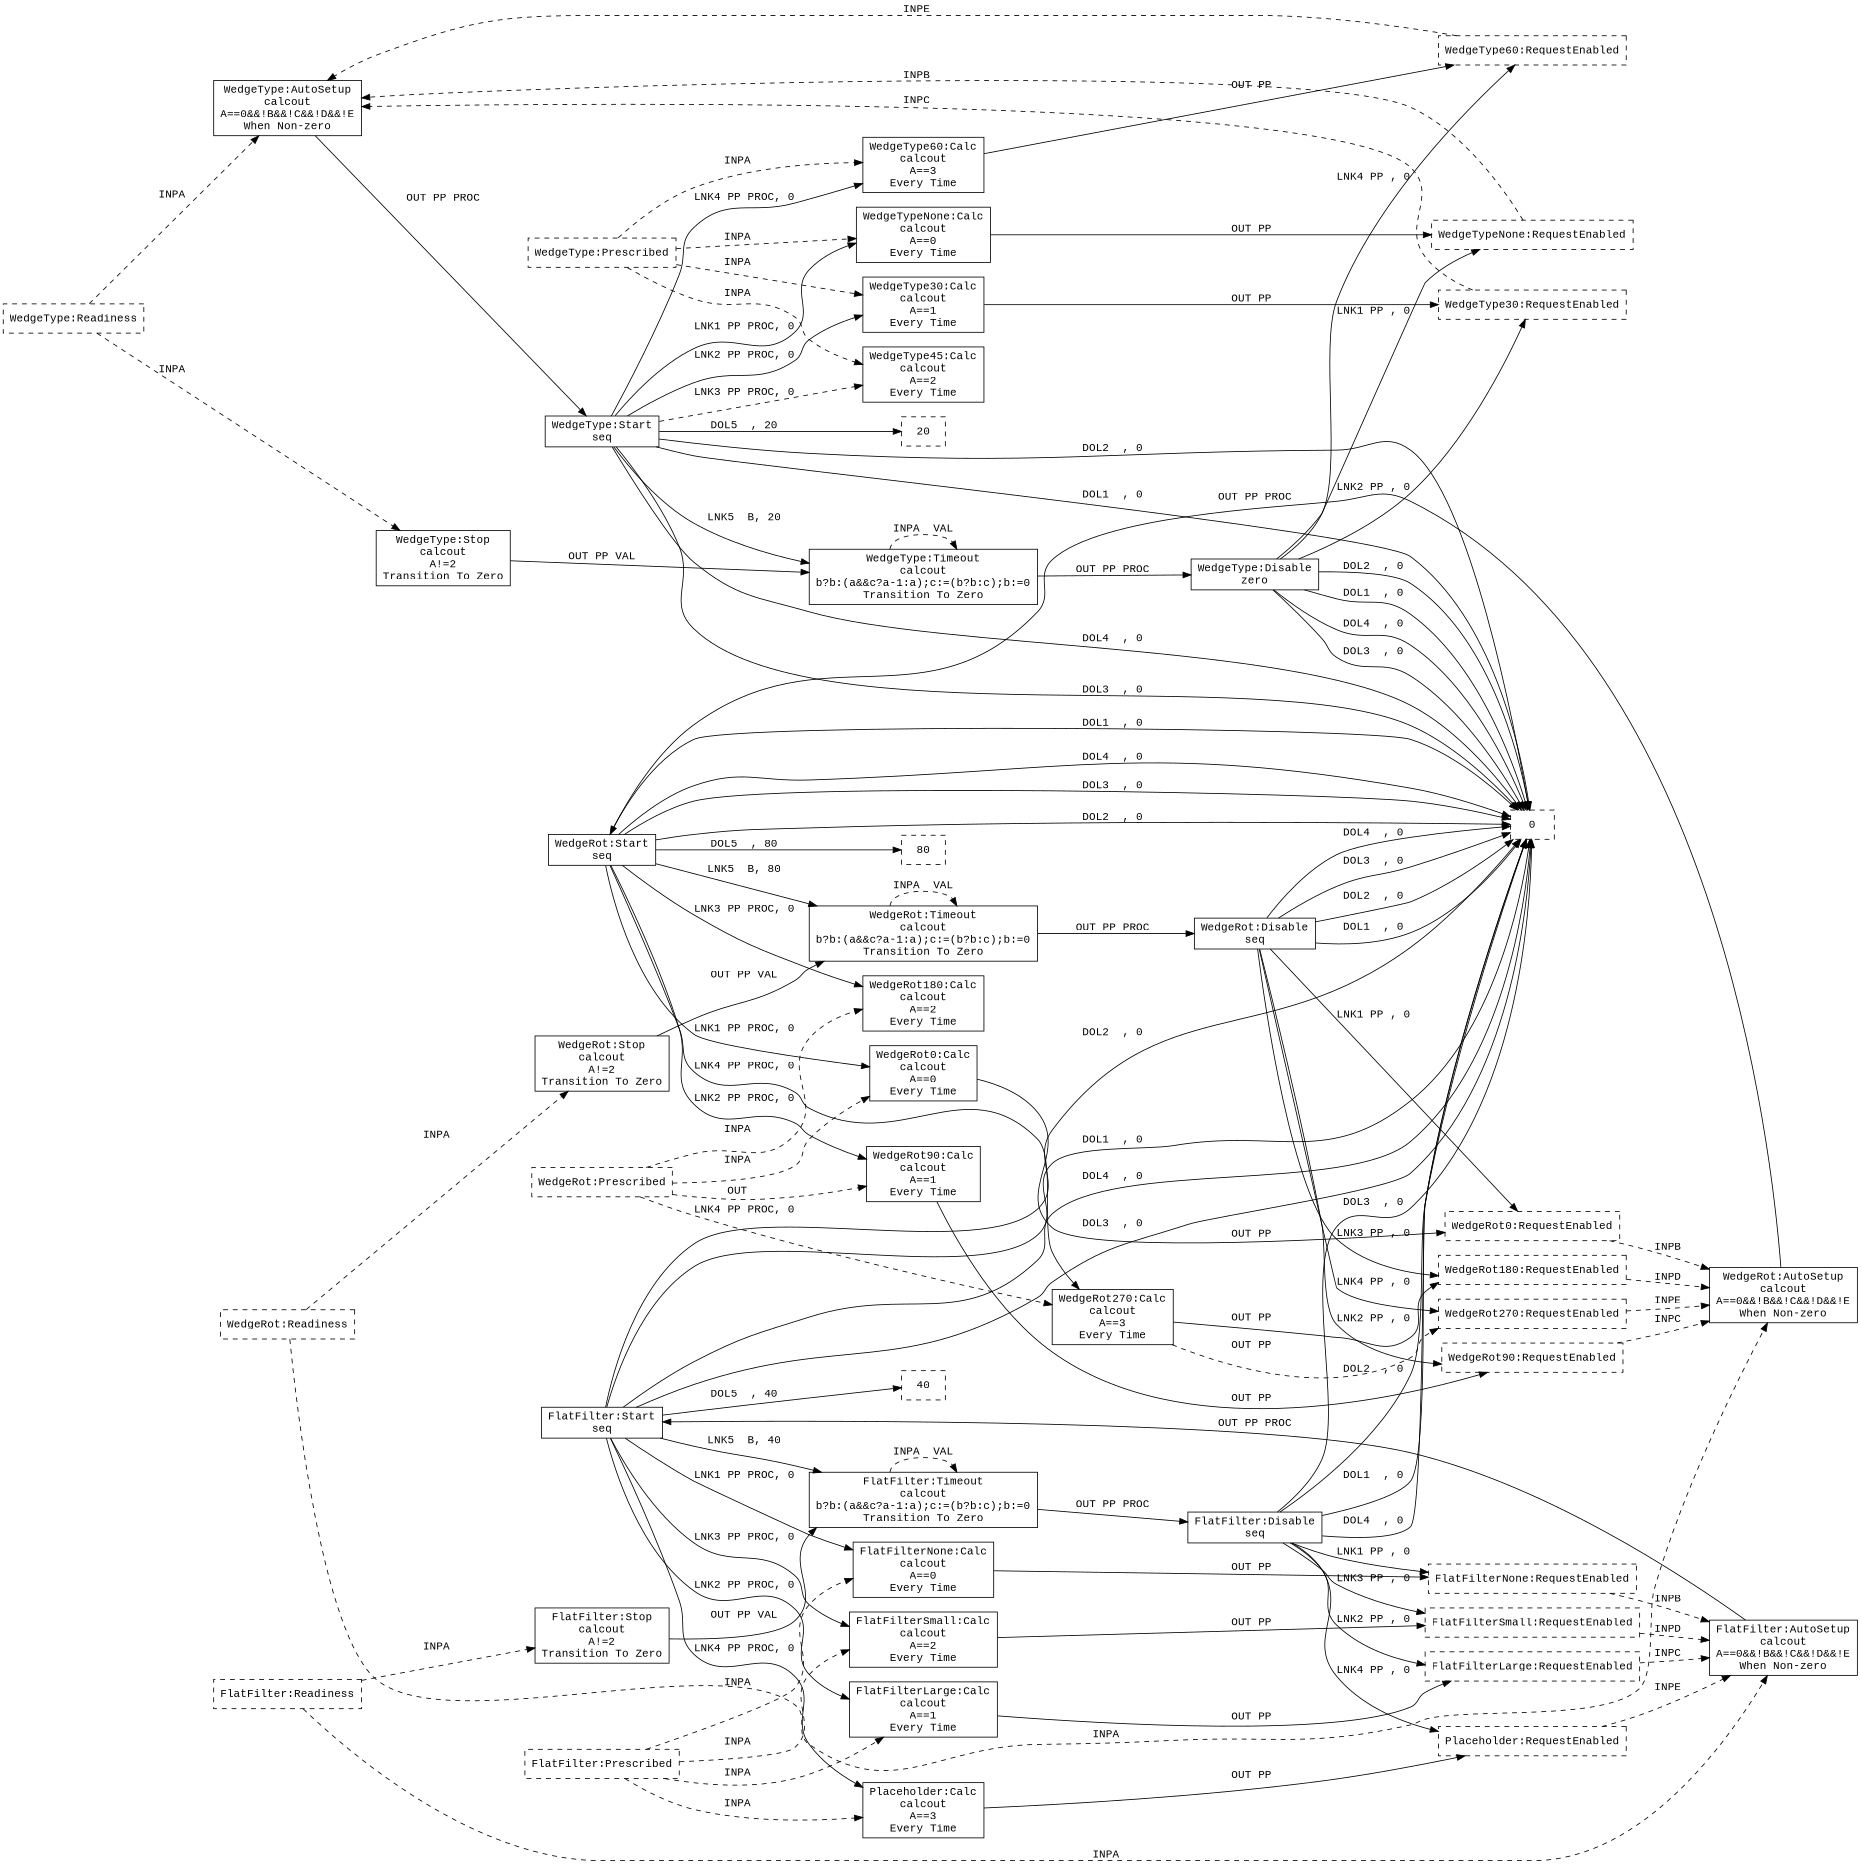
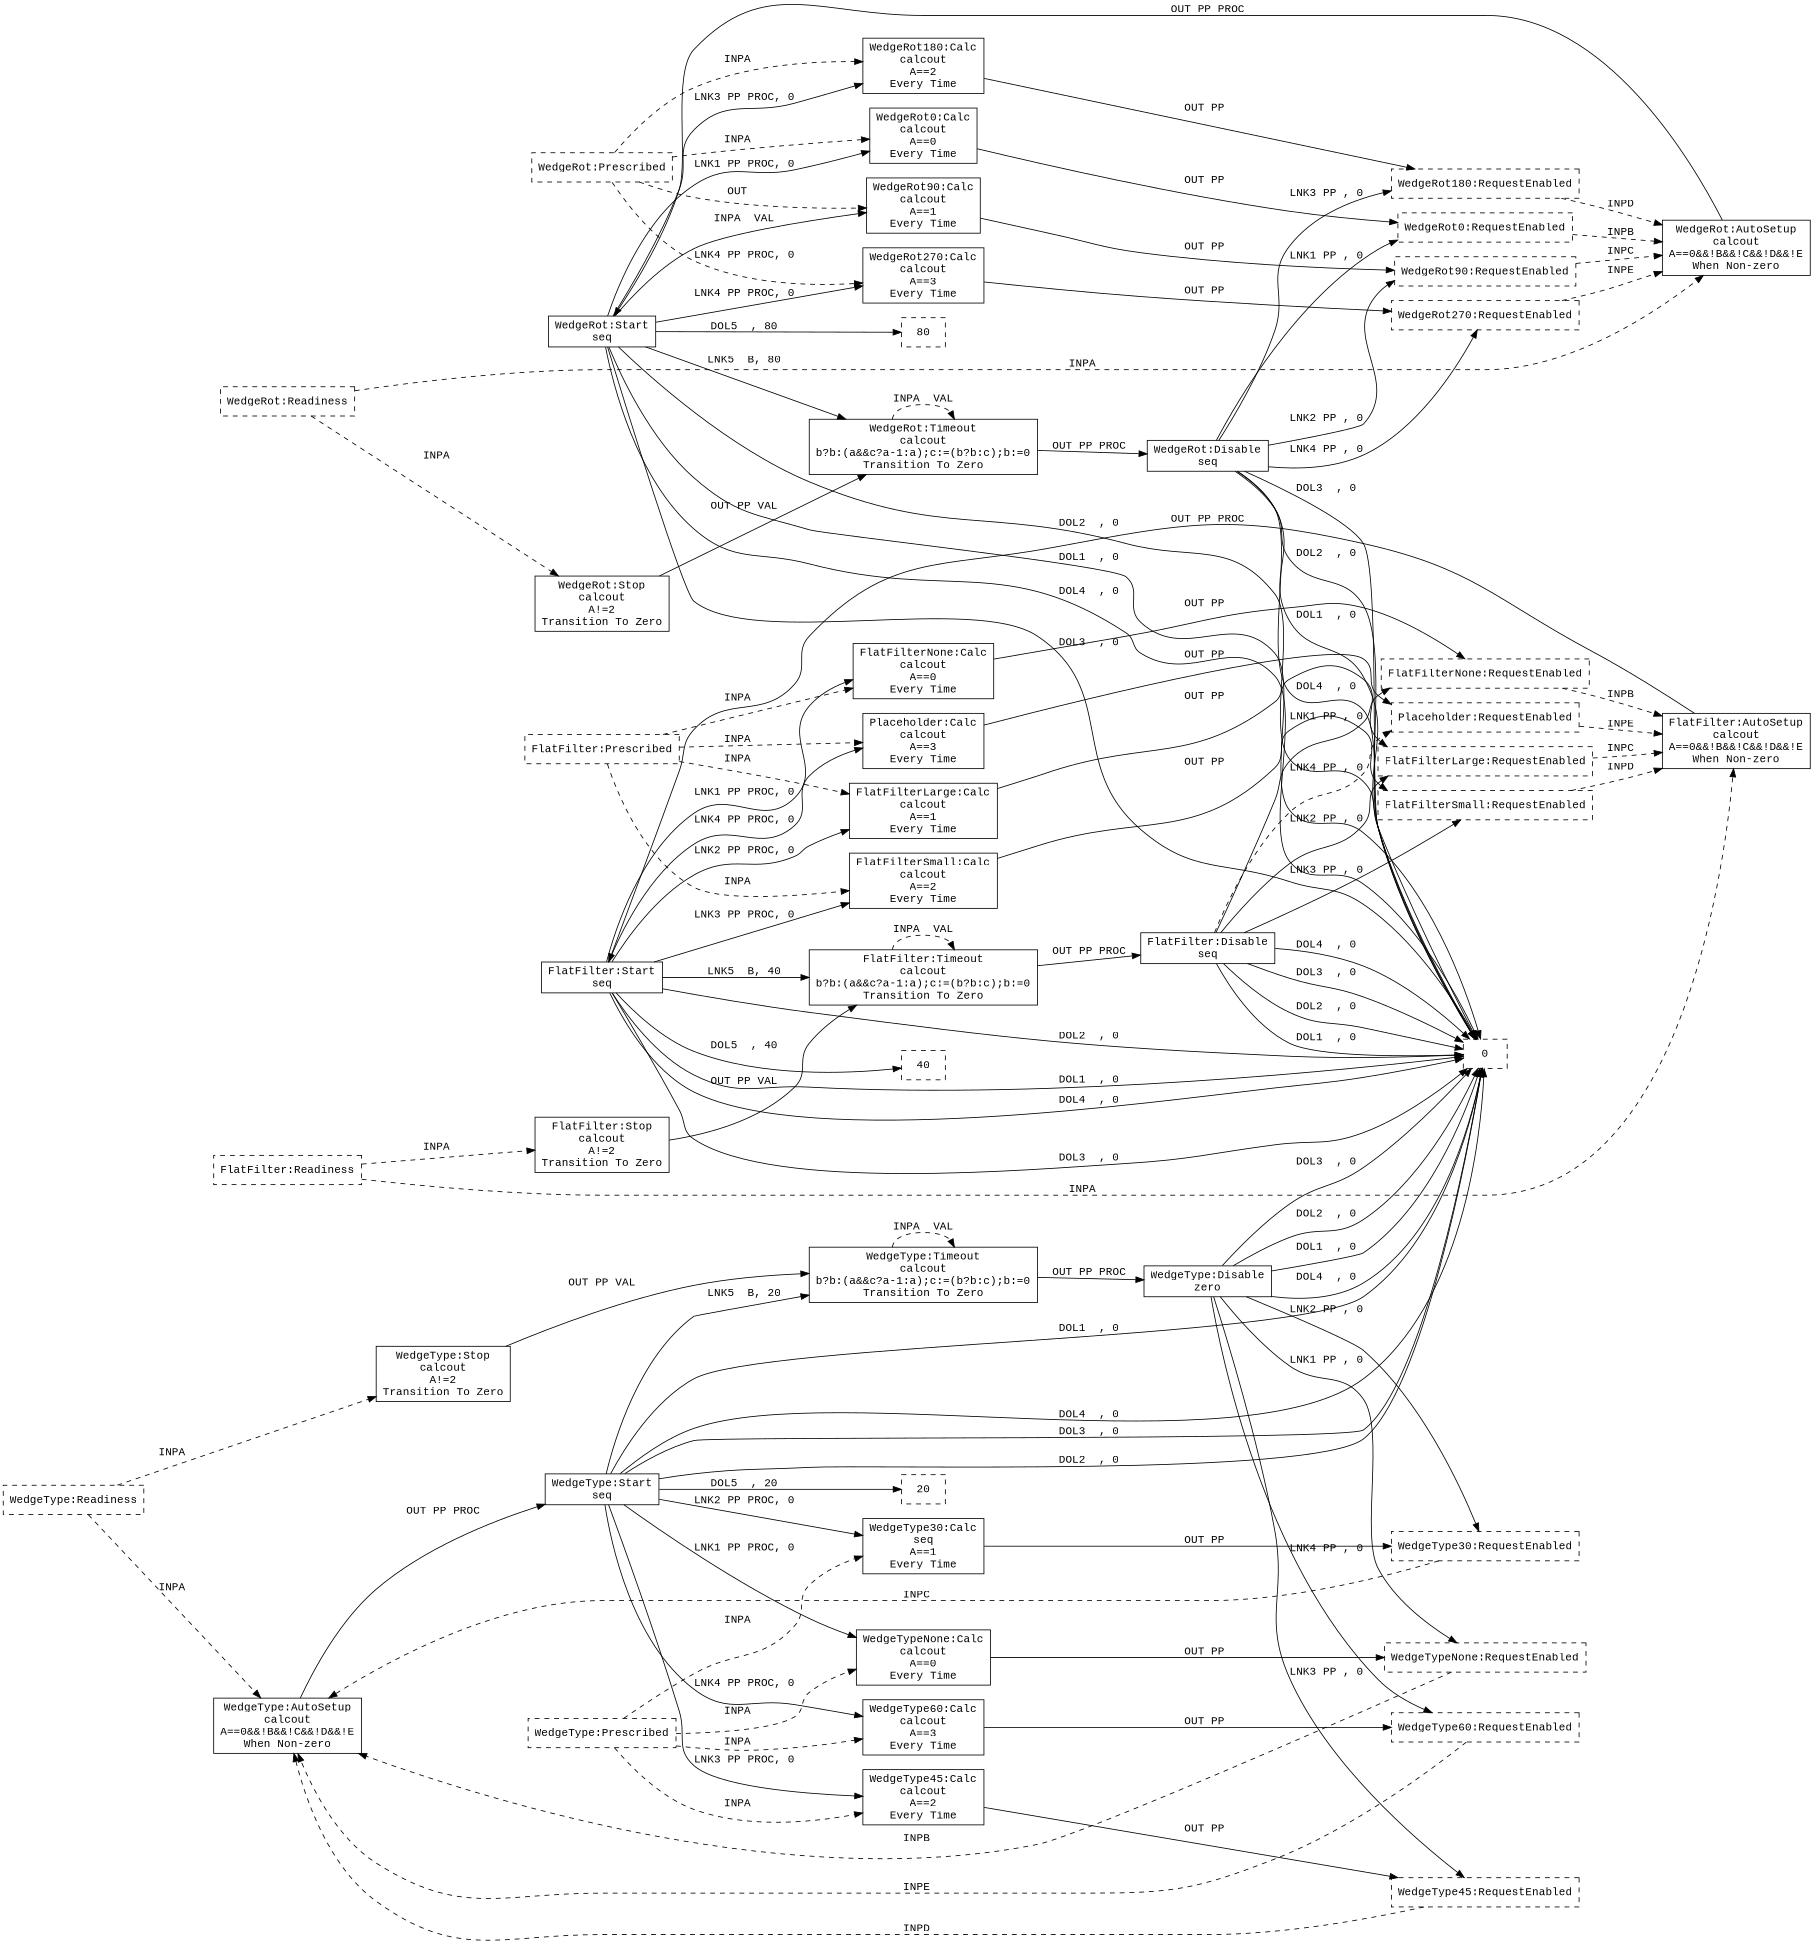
(923, 305) -> (923, 1546)
(757, 404) -> (680, 1714)
(744, 1098) -> (744, 218)
(1315, 1335) -> (1196, 123)
(1308, 1377) -> (1183, 300)
(1327, 1658) -> (1285, 817)
none -> (1485, 1892)
